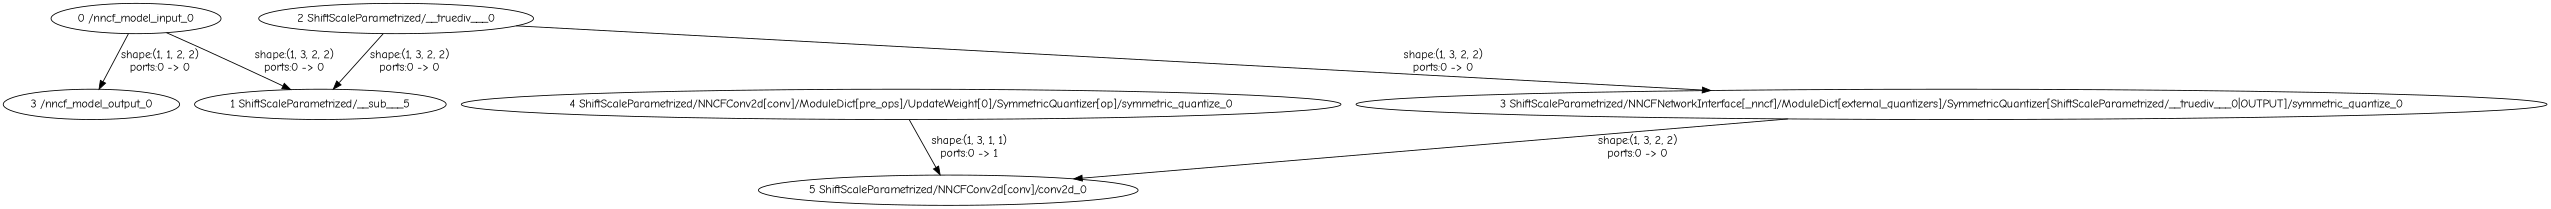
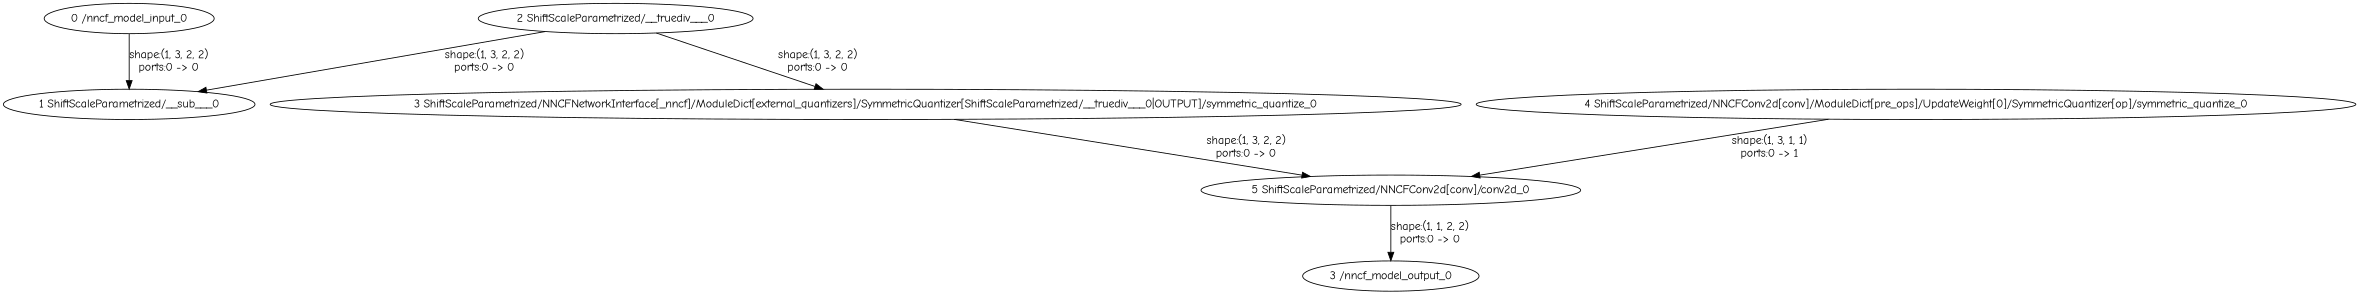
(116, 58) -> (1391, 229)
(320, 104) -> (129, 104)
